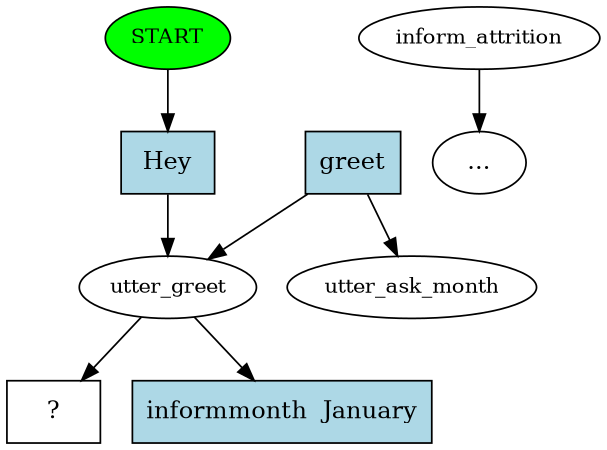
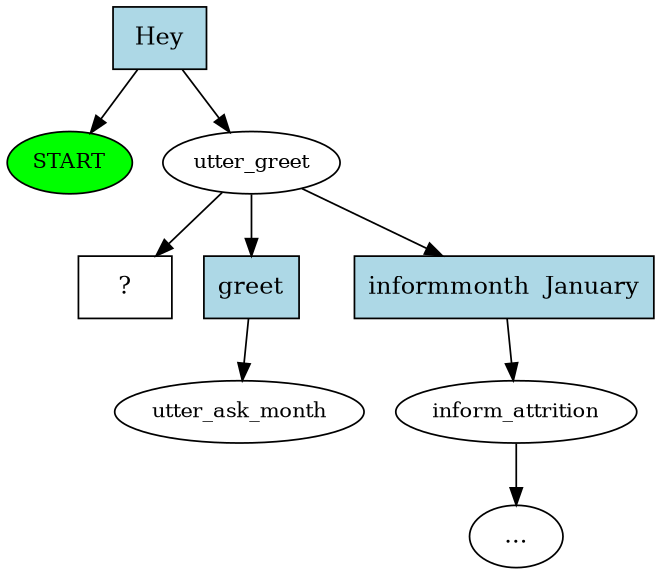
(168, 92) -> (119, 94)
(266, 222) -> (251, 216)
none -> (509, 341)
